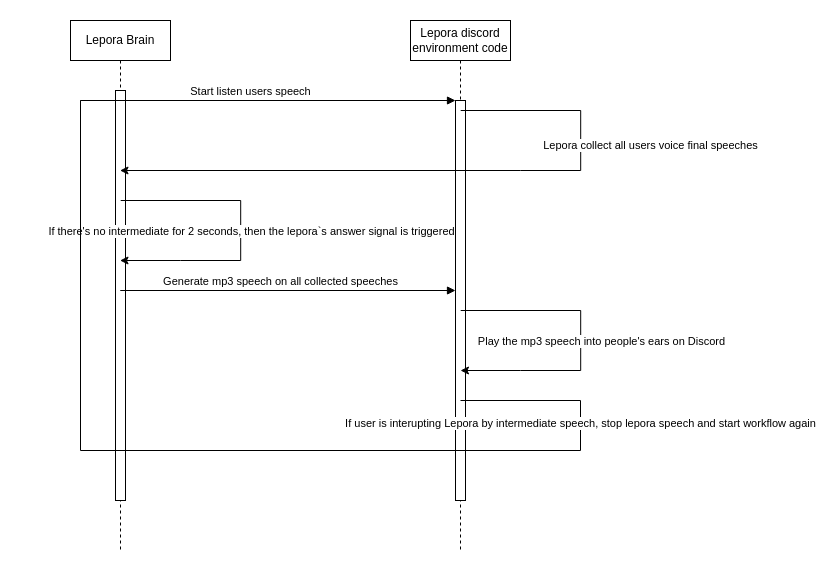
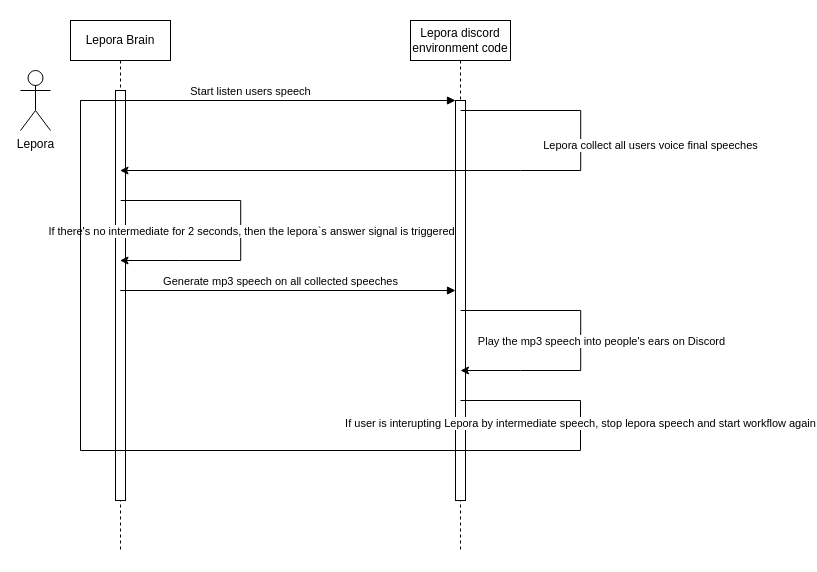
none -> (36, 101)
